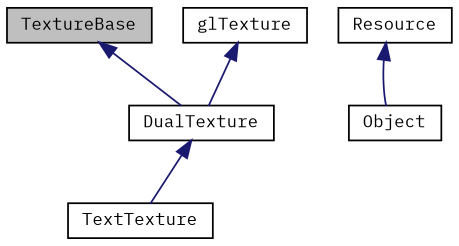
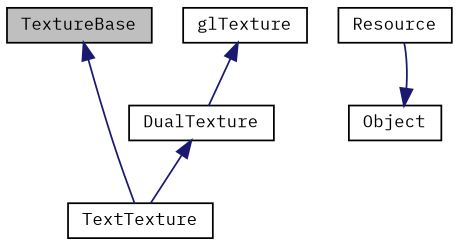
(147, 79) -> (110, 132)
(384, 83) -> (407, 66)
